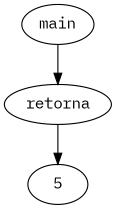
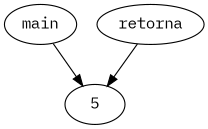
(58, 59) -> (65, 60)
